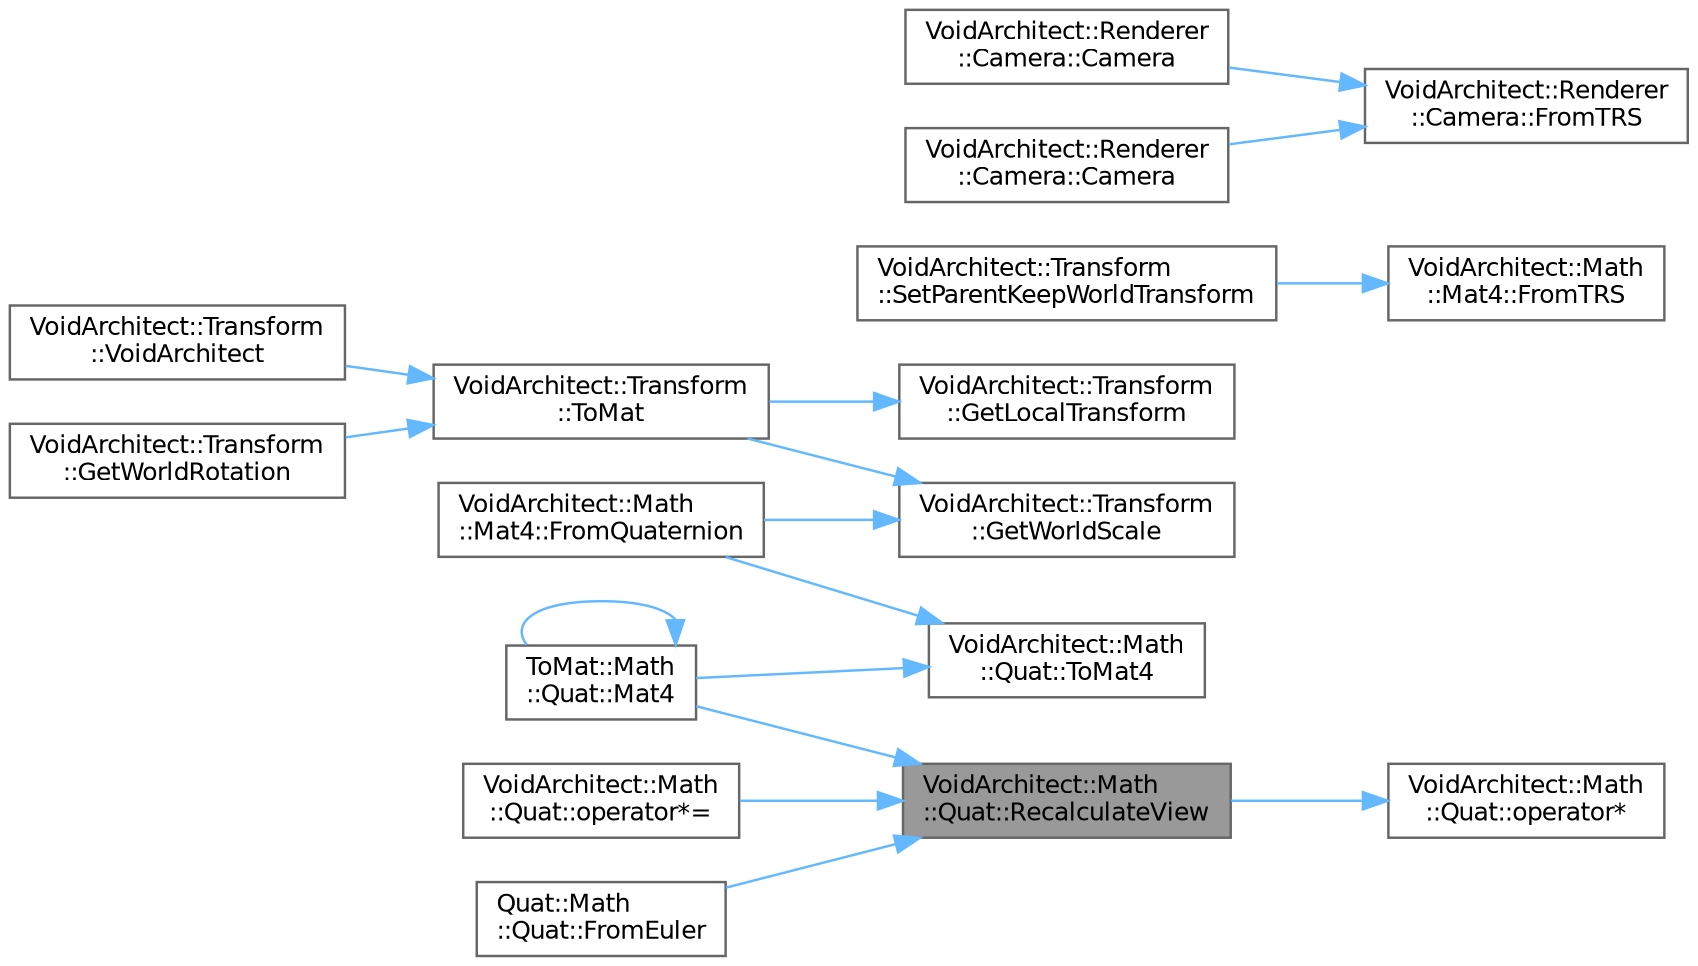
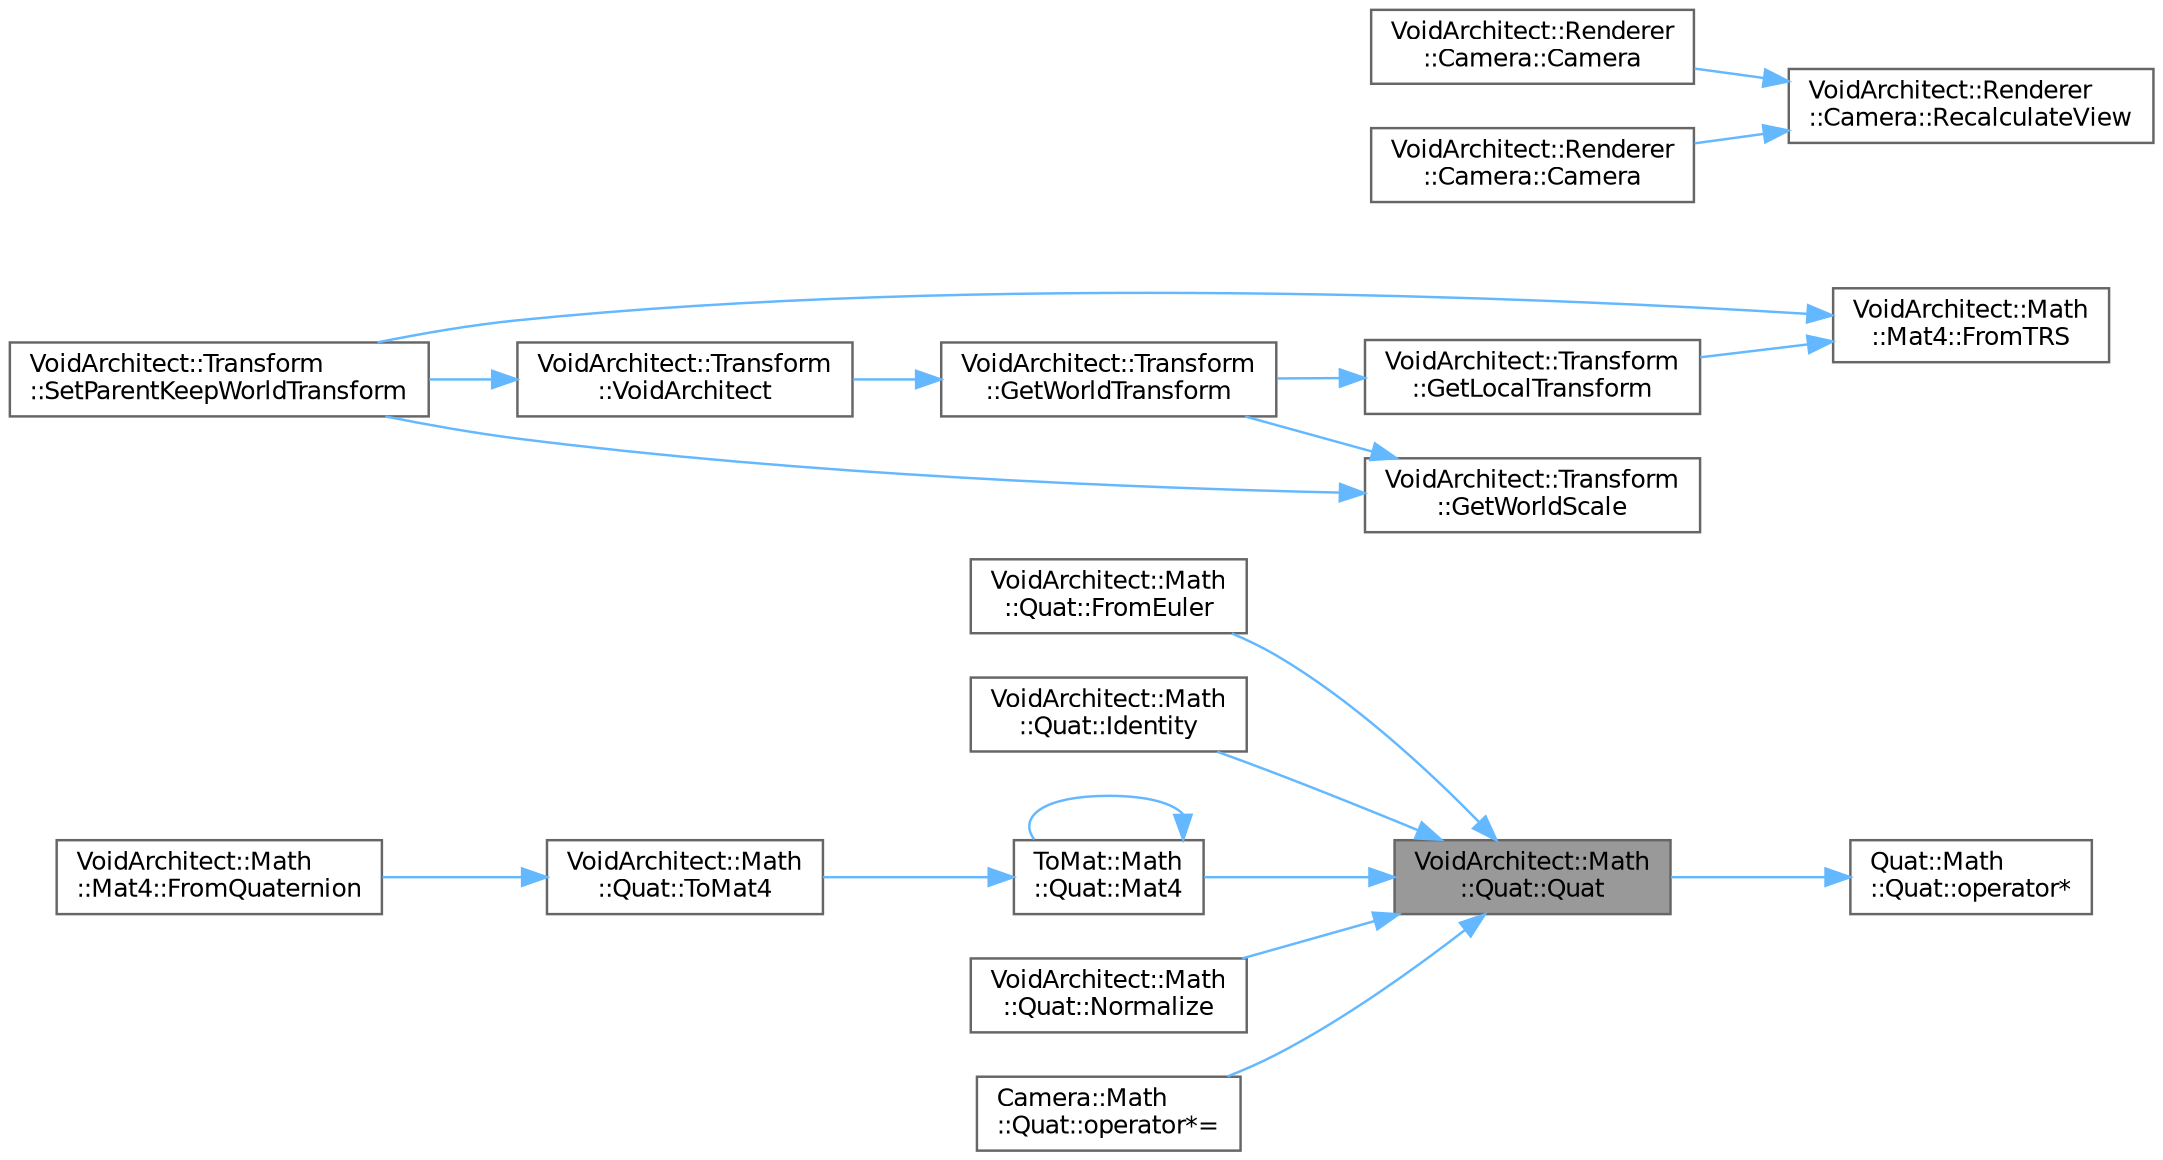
(1526, 106) -> (1971, 106)
none -> (1754, 351)
none -> (461, 379)
(601, 402) -> (1109, 379)
(177, 461) -> none
(819, 520) -> (861, 471)
(800, 673) -> (906, 877)
none -> (1109, 715)
(601, 801) -> (1109, 1114)
(1067, 801) -> (1533, 877)
(1526, 801) -> (1971, 877)
(601, 919) -> (1109, 596)
none -> (1109, 995)
